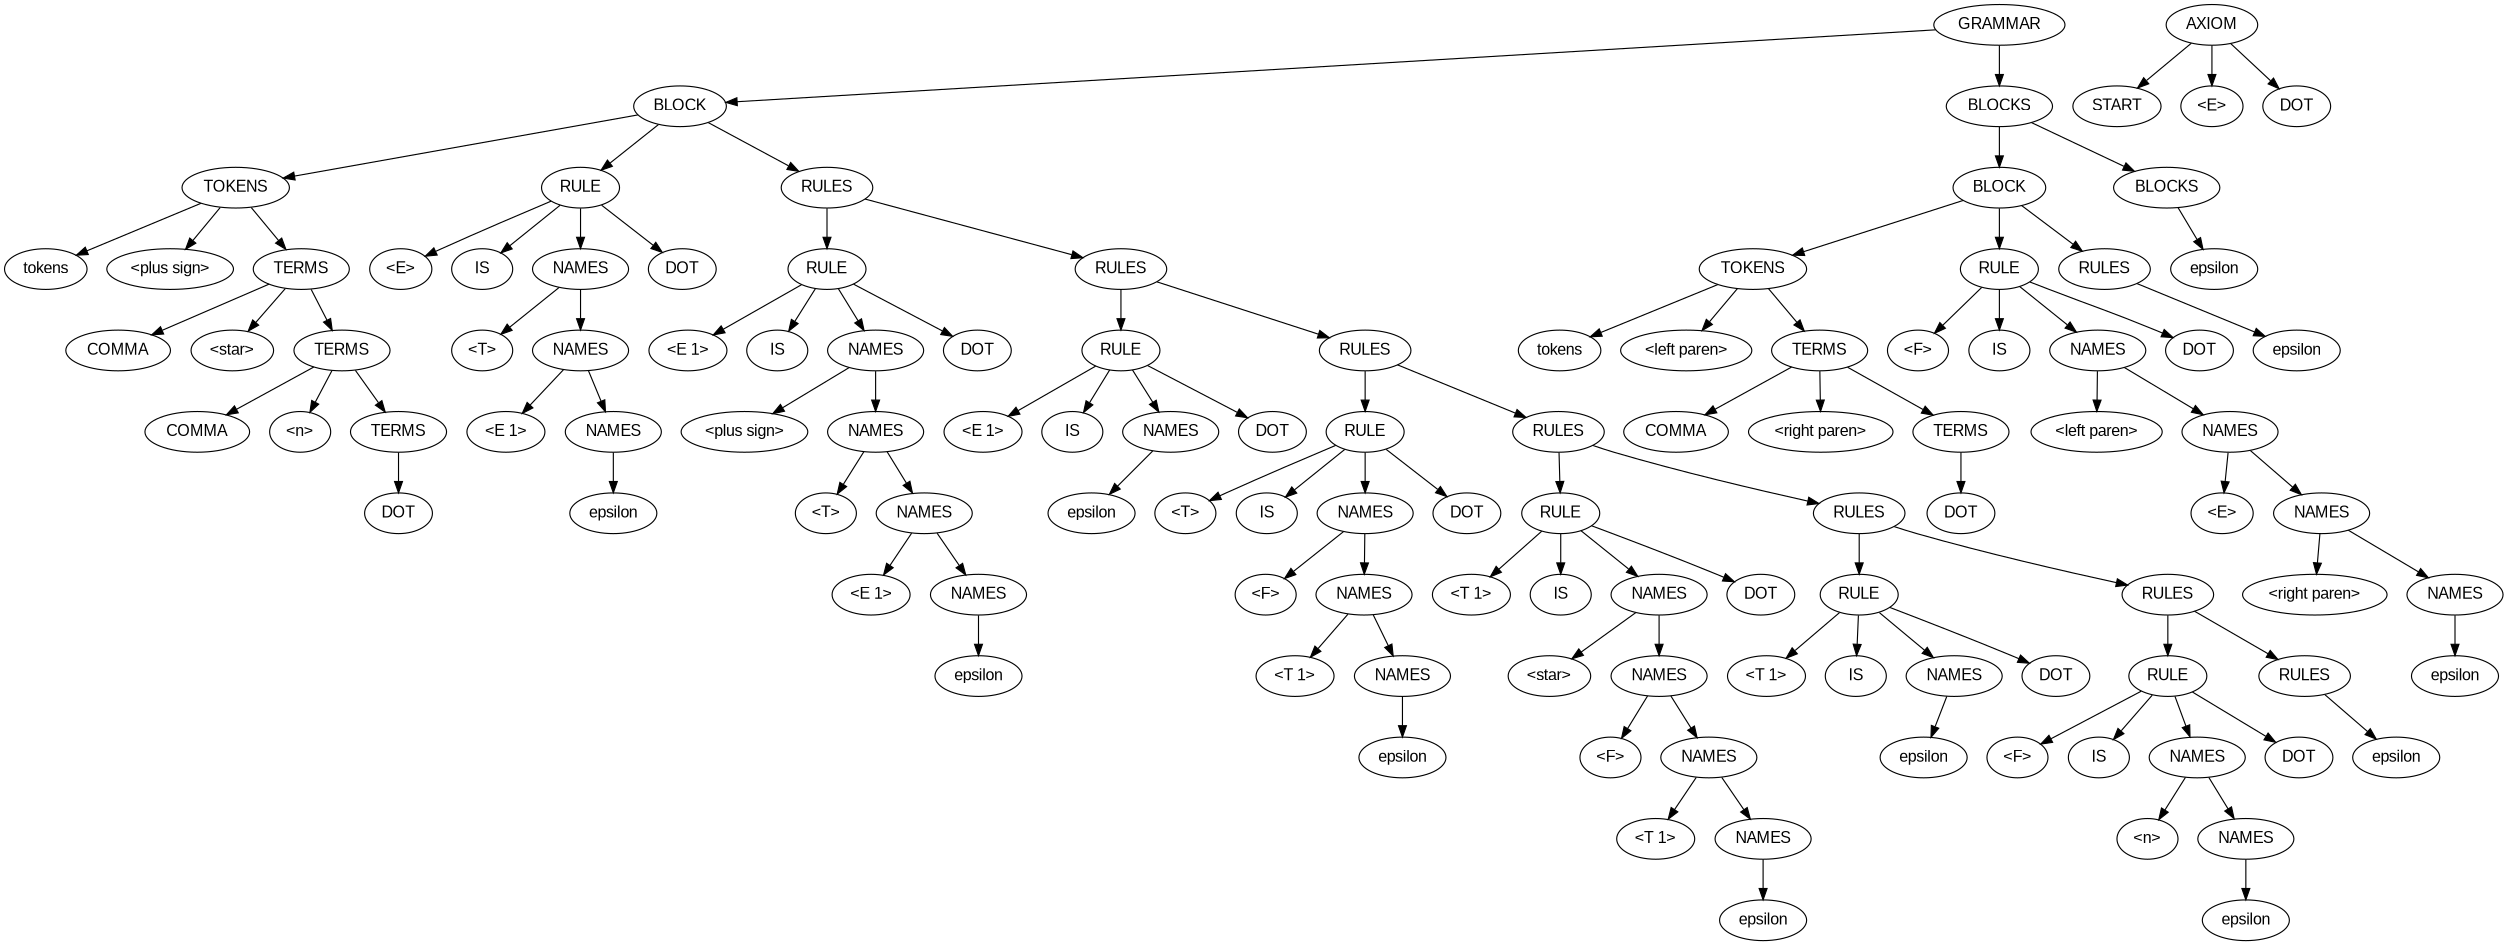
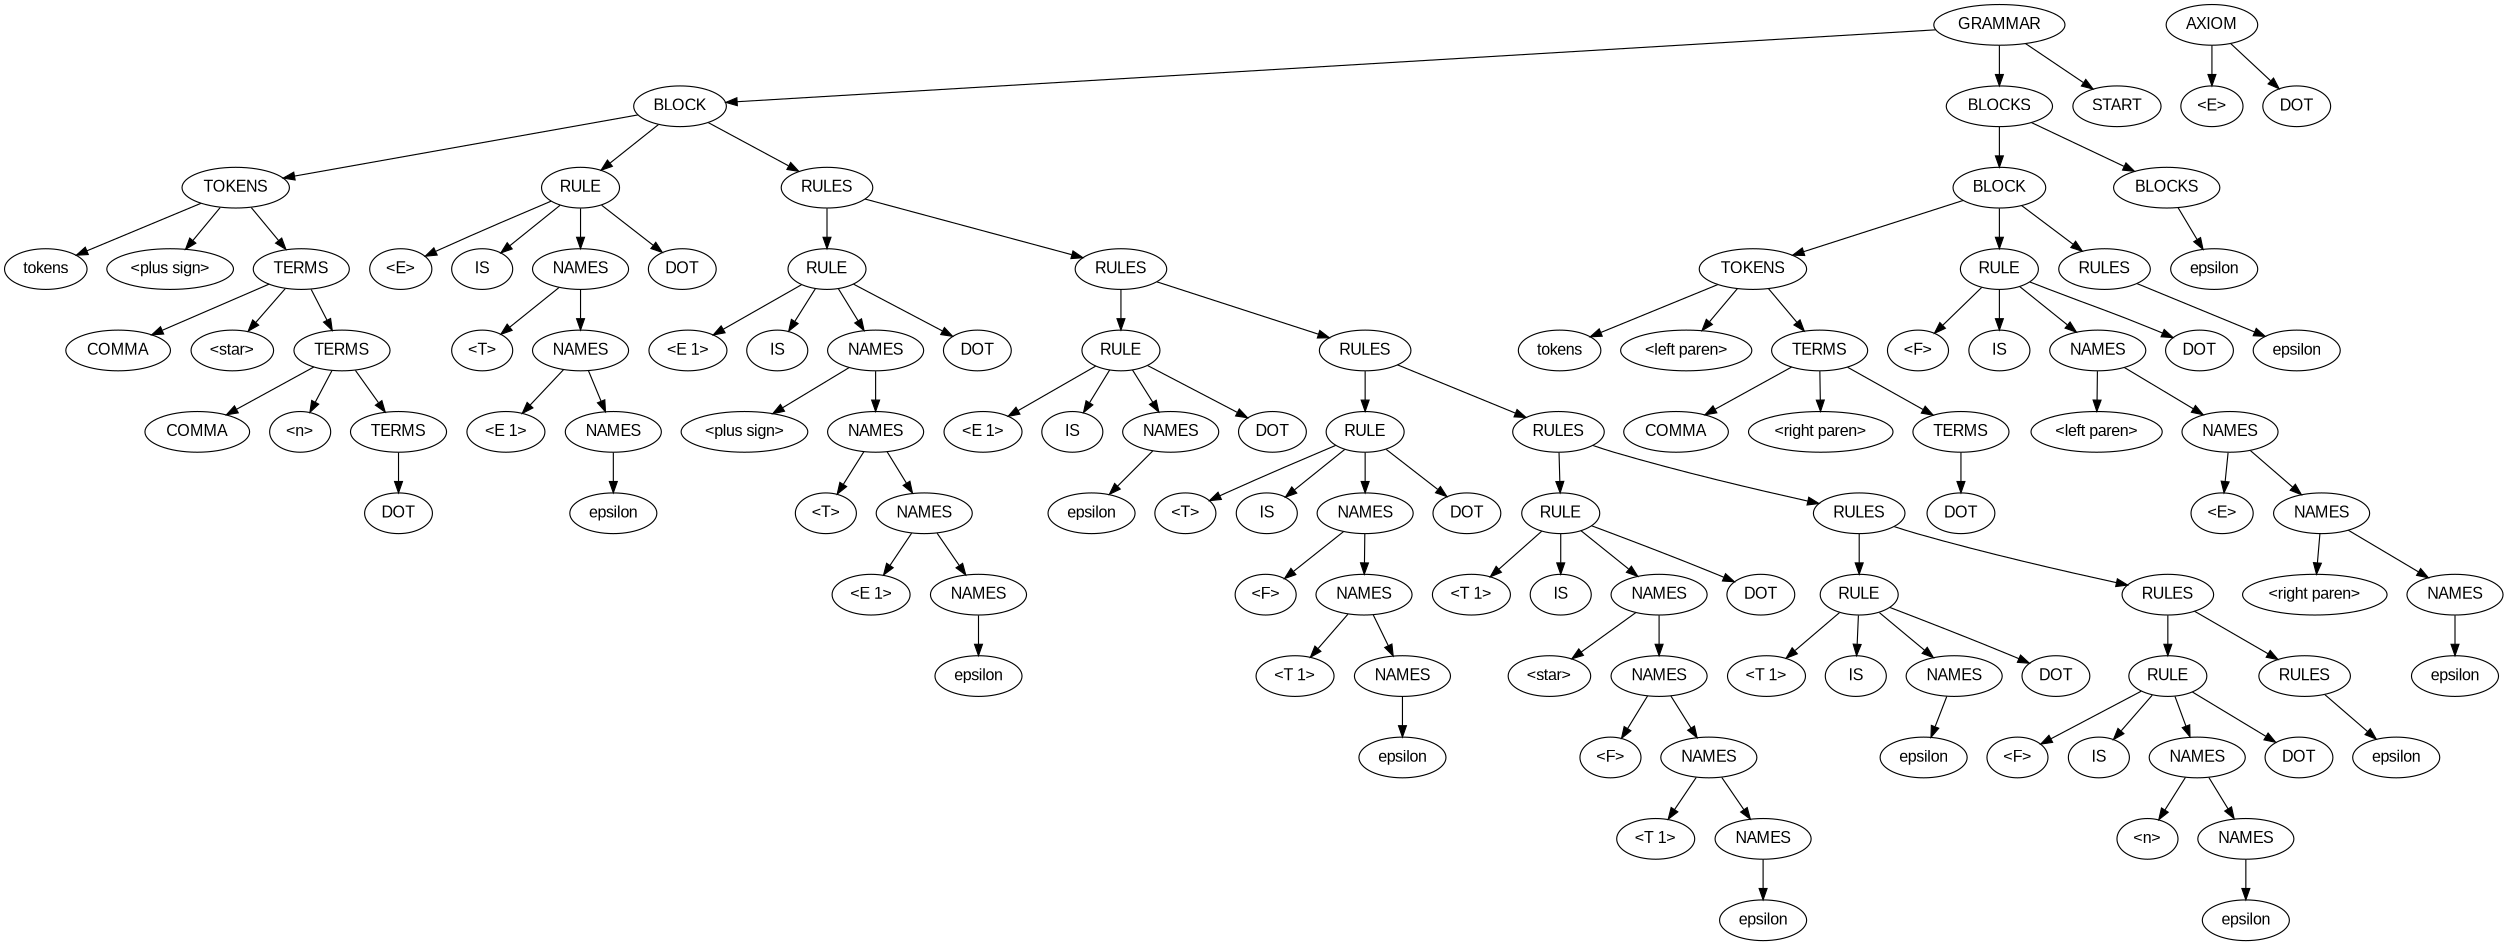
(2169, 62) -> (2054, 63)
